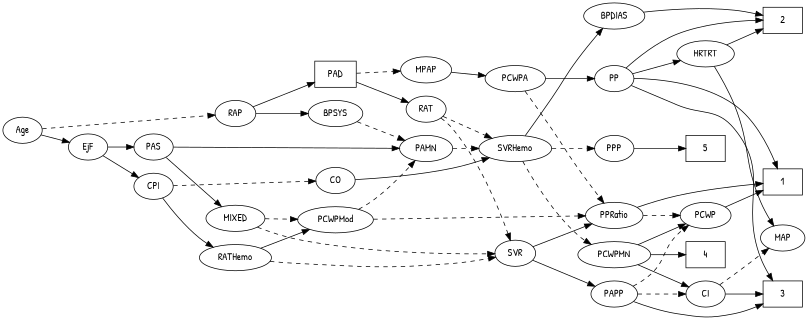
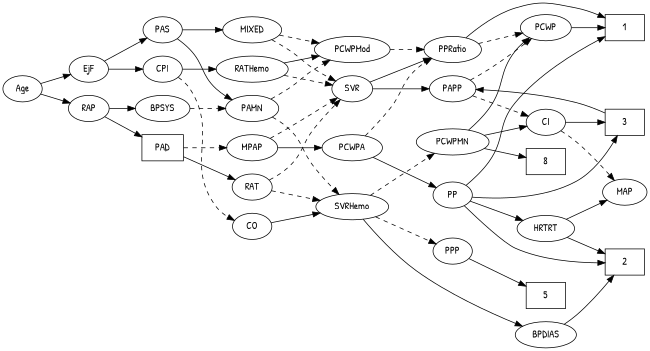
none -> (301, 121)
(125, 122) -> (52, 97)
(386, 190) -> (297, 83)
(706, 255) -> (546, 162)
(695, 316) -> (545, 96)
